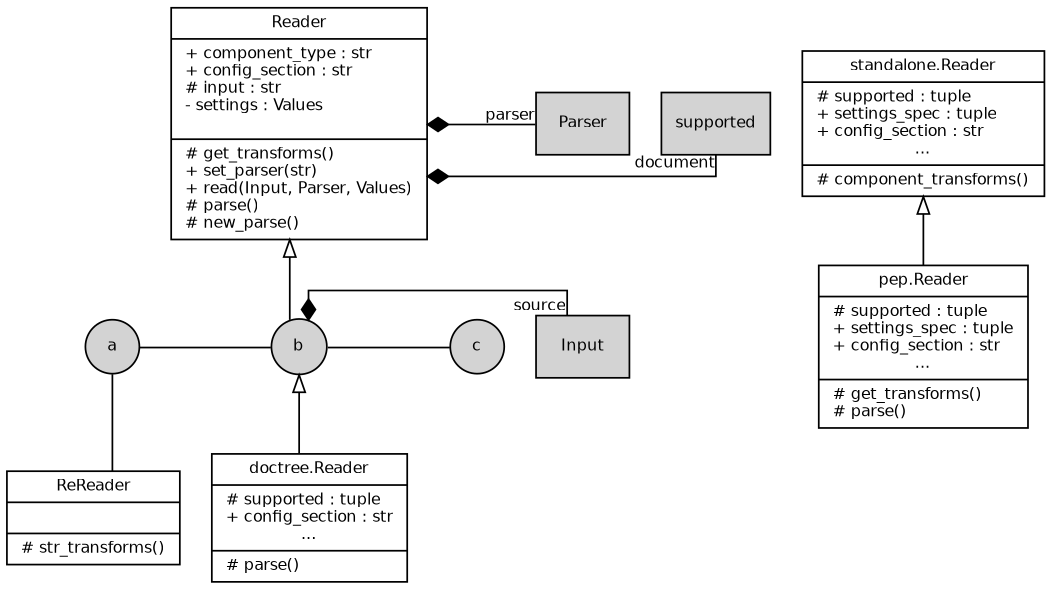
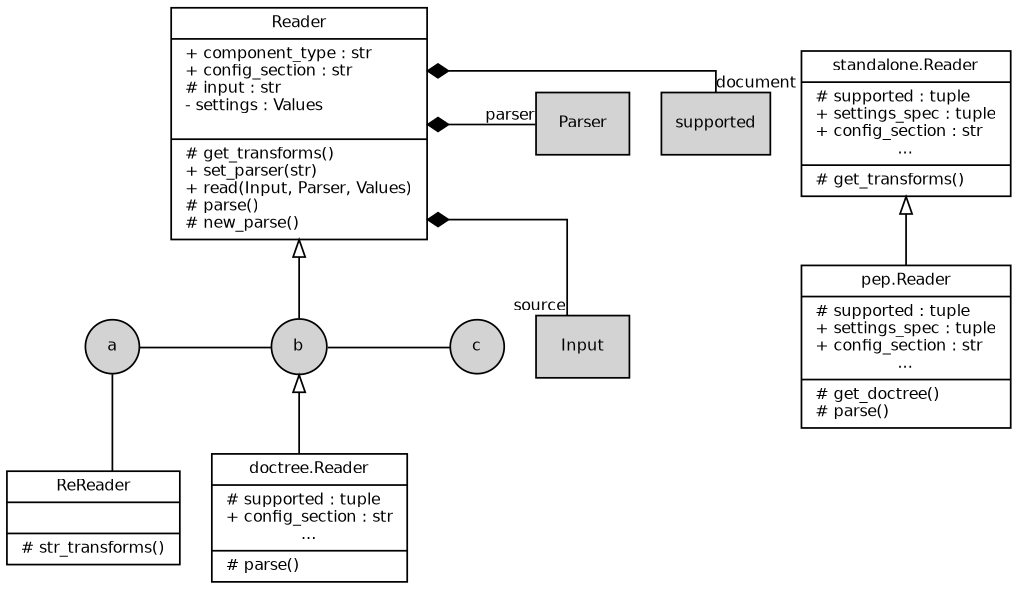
(923, 180) -> (891, 180)
(446, 290) -> (556, 220)
(908, 394) -> (878, 394)
